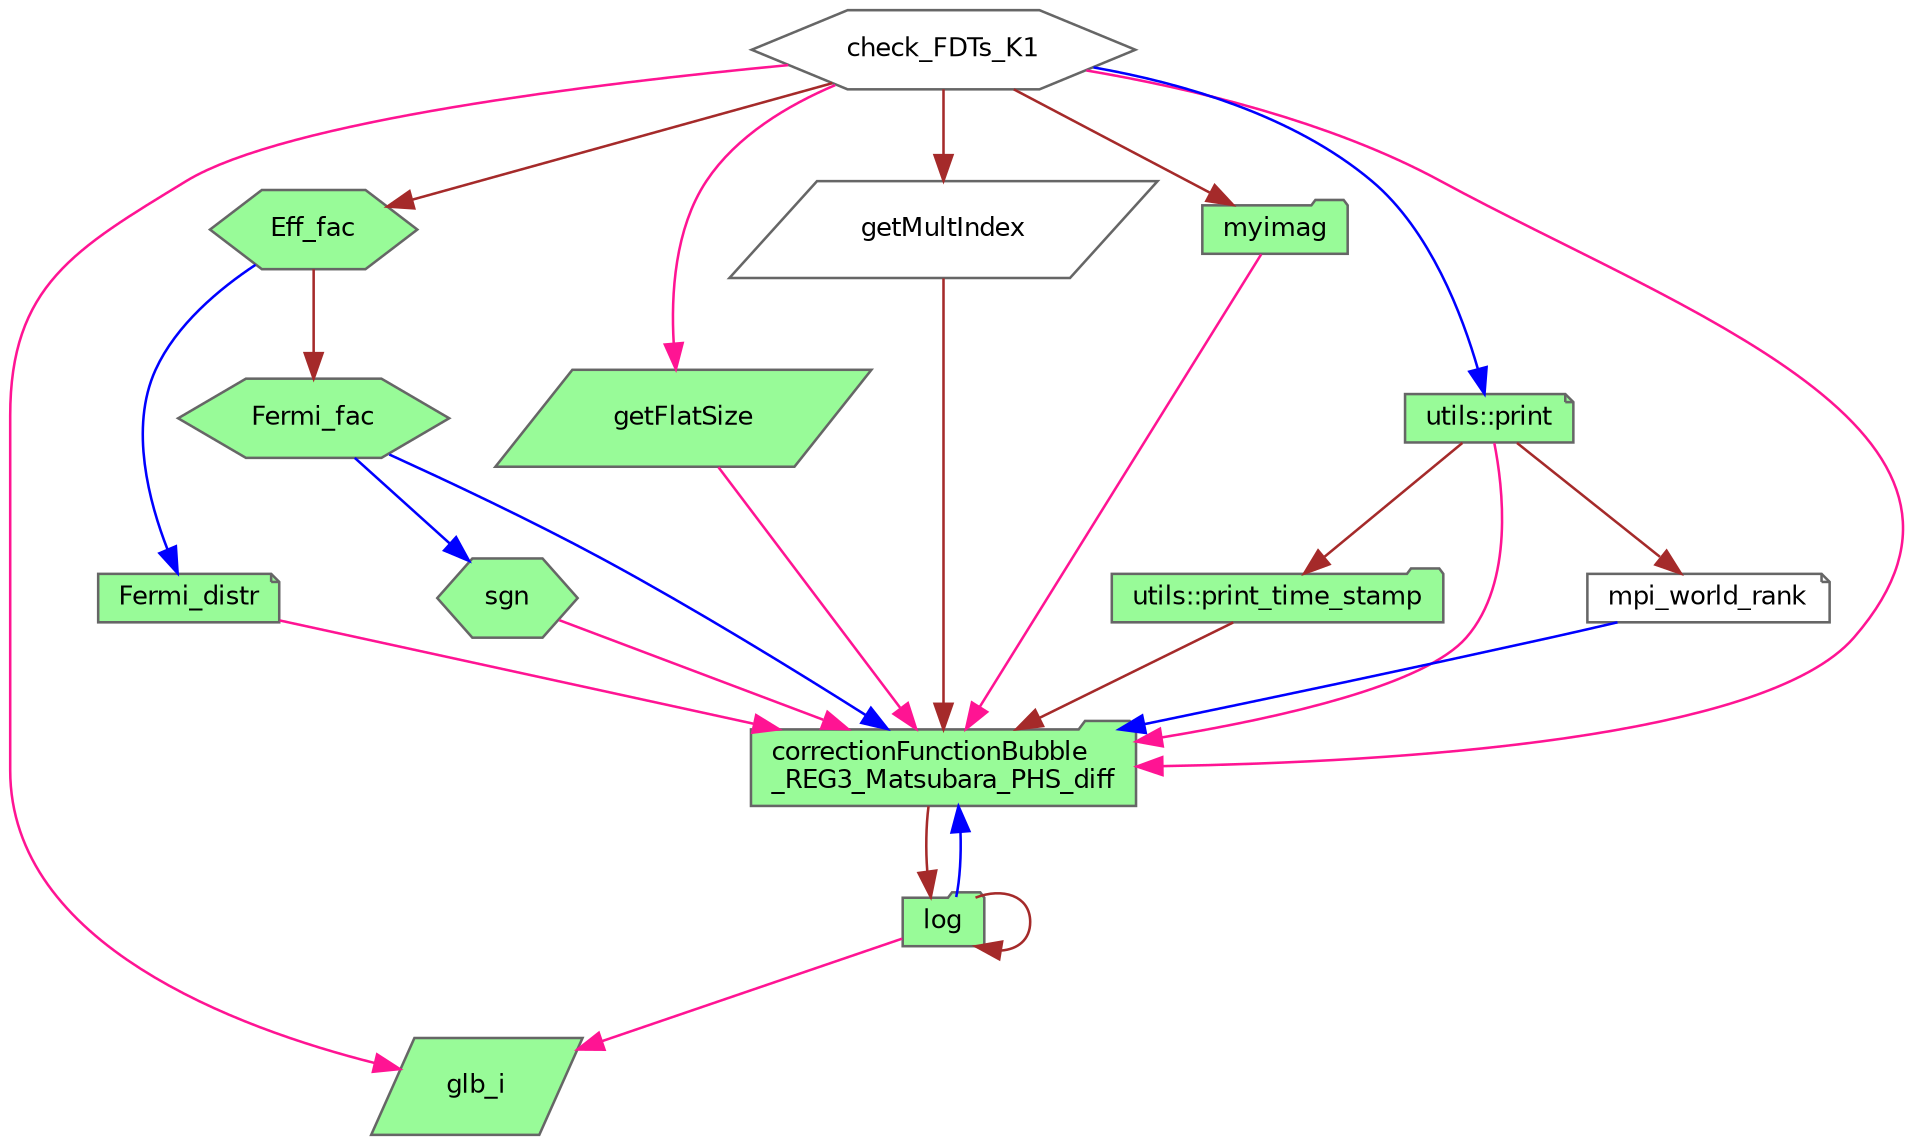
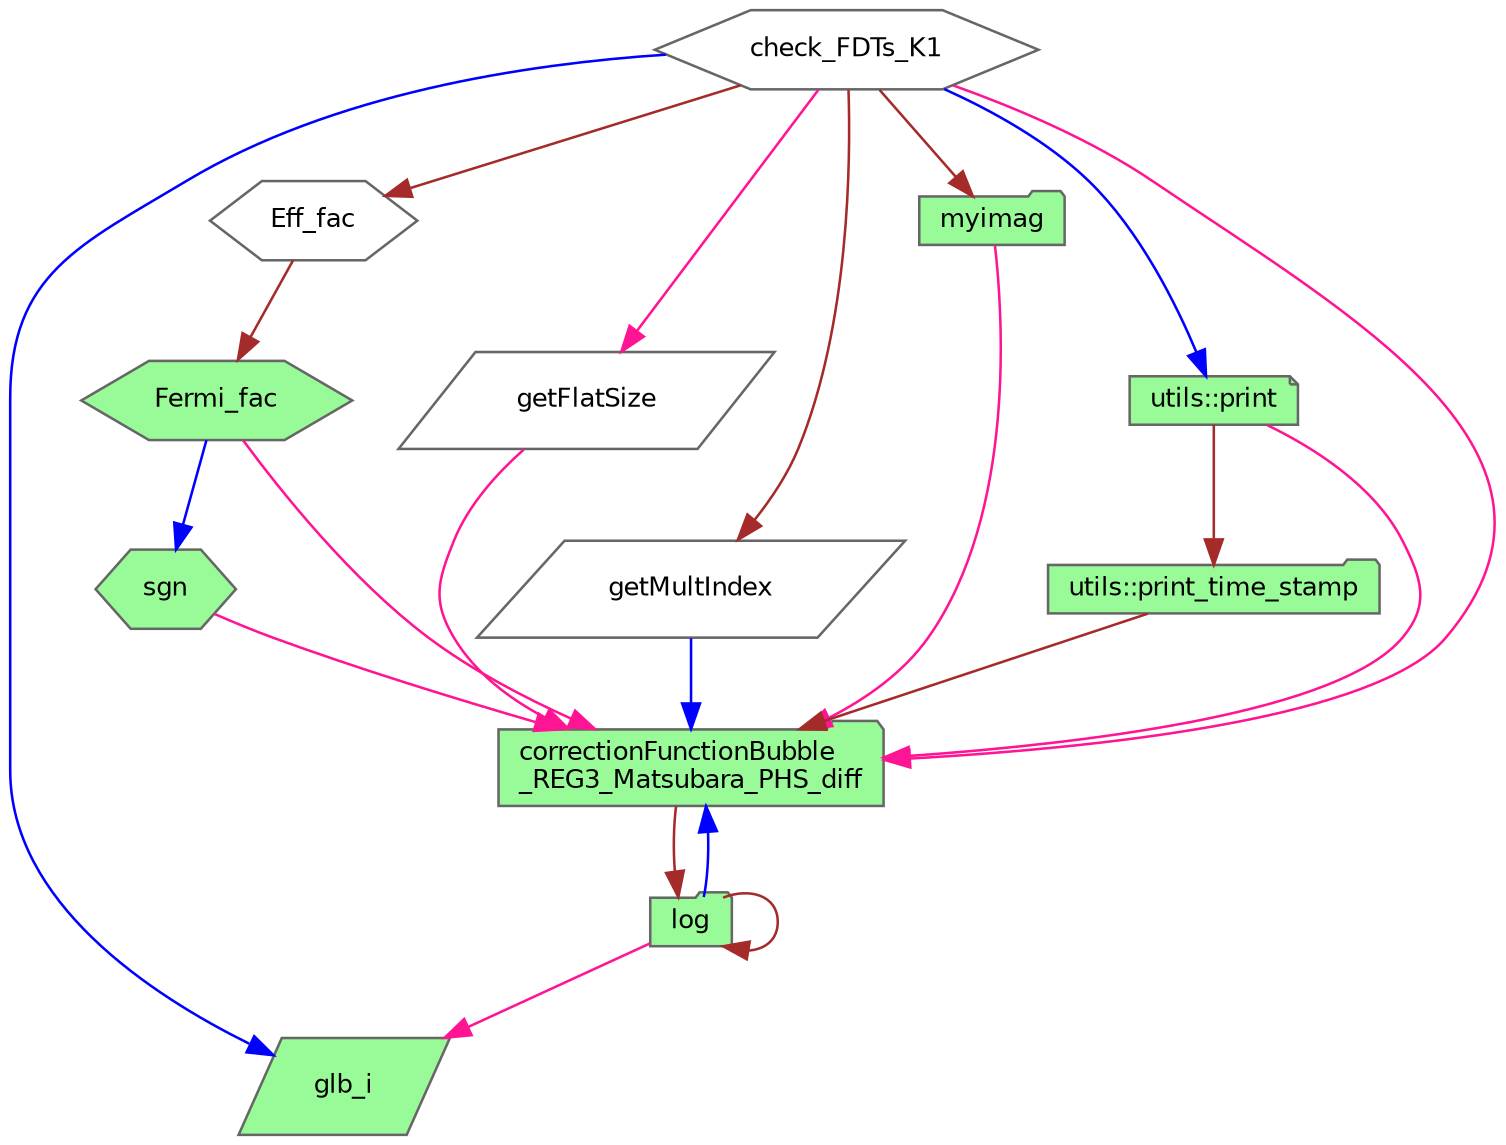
(314, 230) -> (314, 221)
(13, 379) -> (12, 376)
(683, 418) -> (586, 400)
(943, 491) -> (691, 671)
(633, 575) -> (387, 603)
(189, 598) -> none
(1708, 598) -> none
